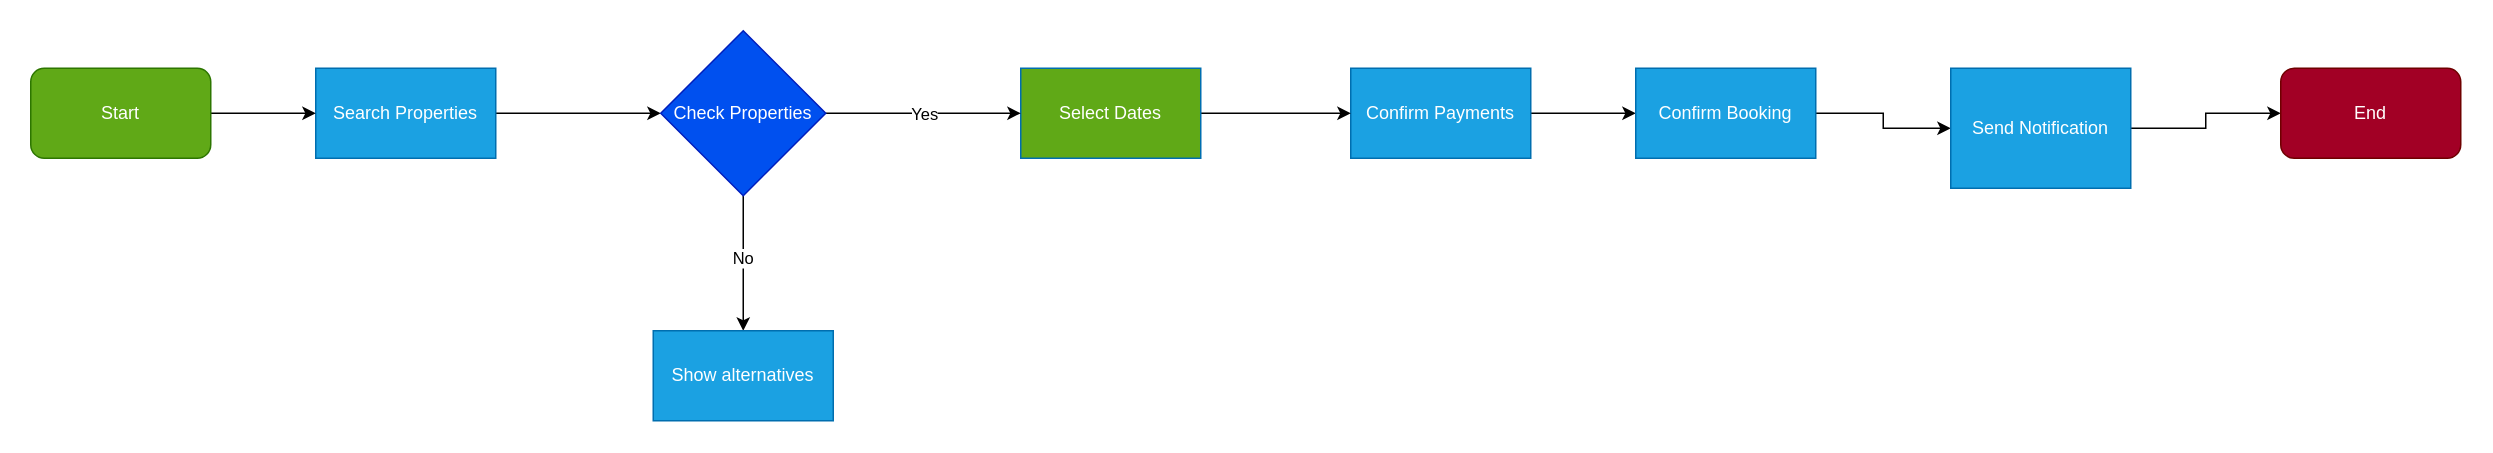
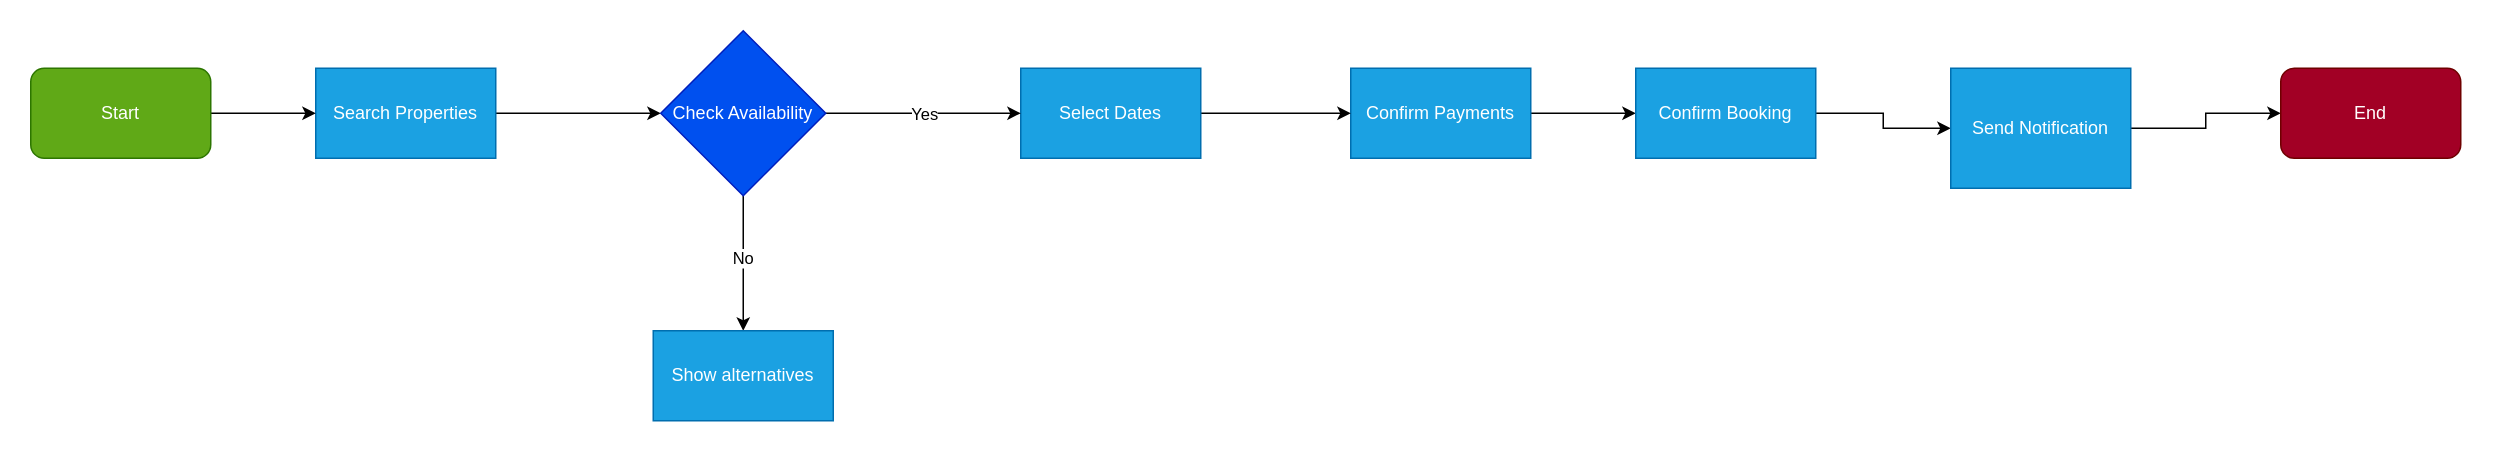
(743, 113) -> (743, 113)
(1111, 113) -> (1111, 113)
